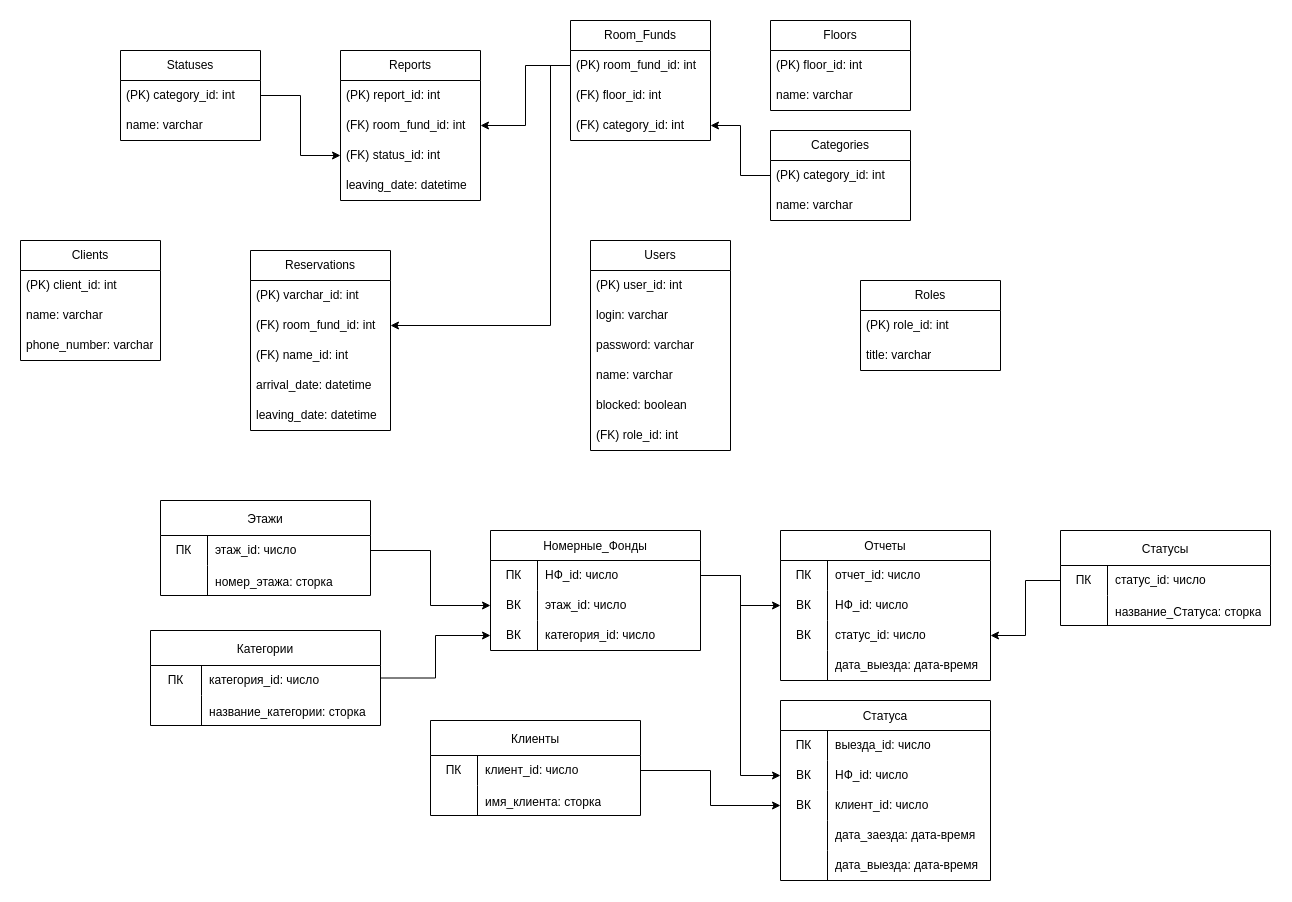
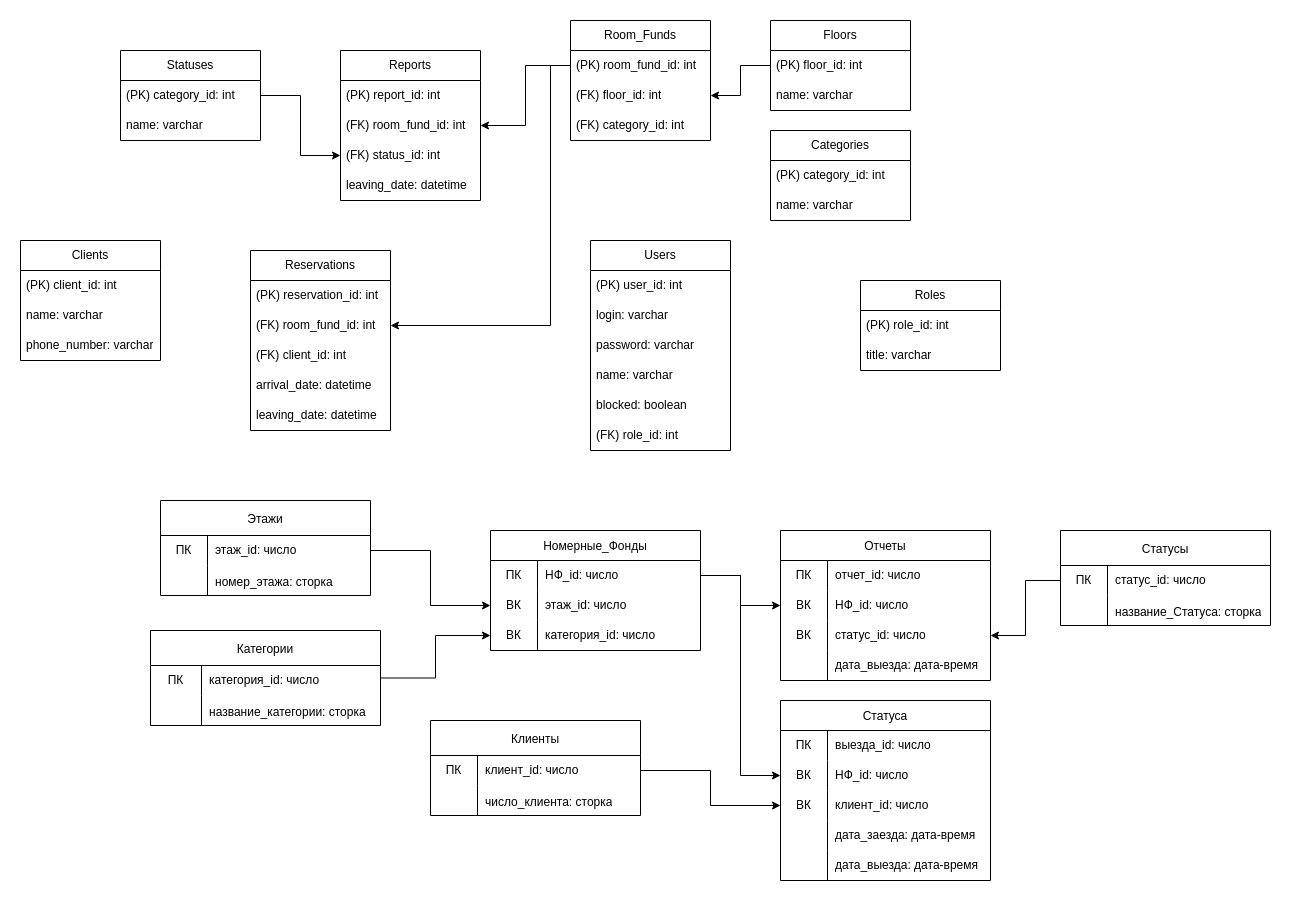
none -> (741, 78)
(741, 154) -> none
(316, 296) -> (322, 296)
(306, 356) -> (309, 356)
(563, 801) -> (563, 801)
